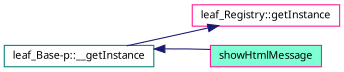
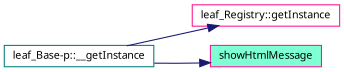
(188, 49) -> (177, 63)
